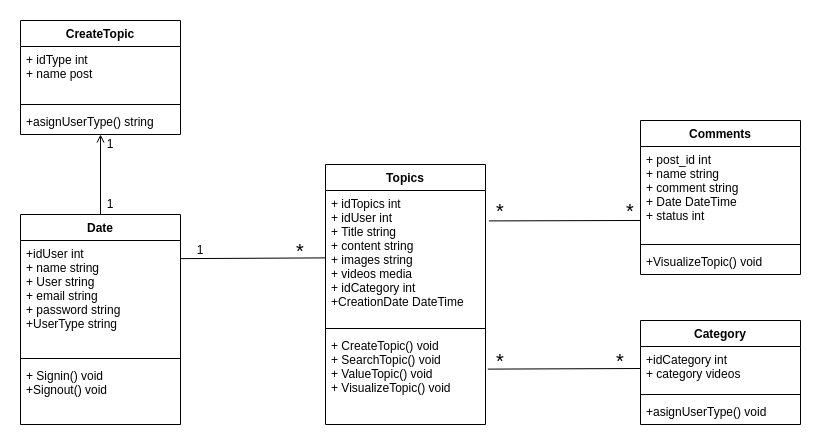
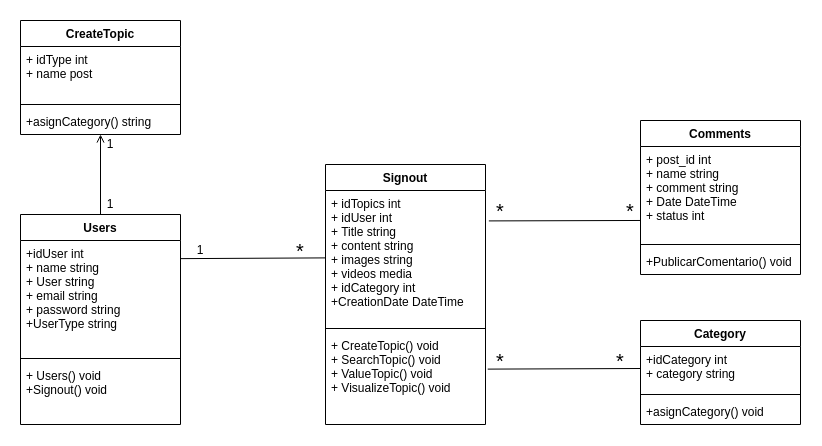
(99, 122) -> (99, 122)
(405, 178) -> (405, 178)
(100, 228) -> (100, 228)
(711, 262) -> (726, 262)
(692, 360) -> (692, 360)
(69, 376) -> (68, 376)
(712, 412) -> (712, 412)
